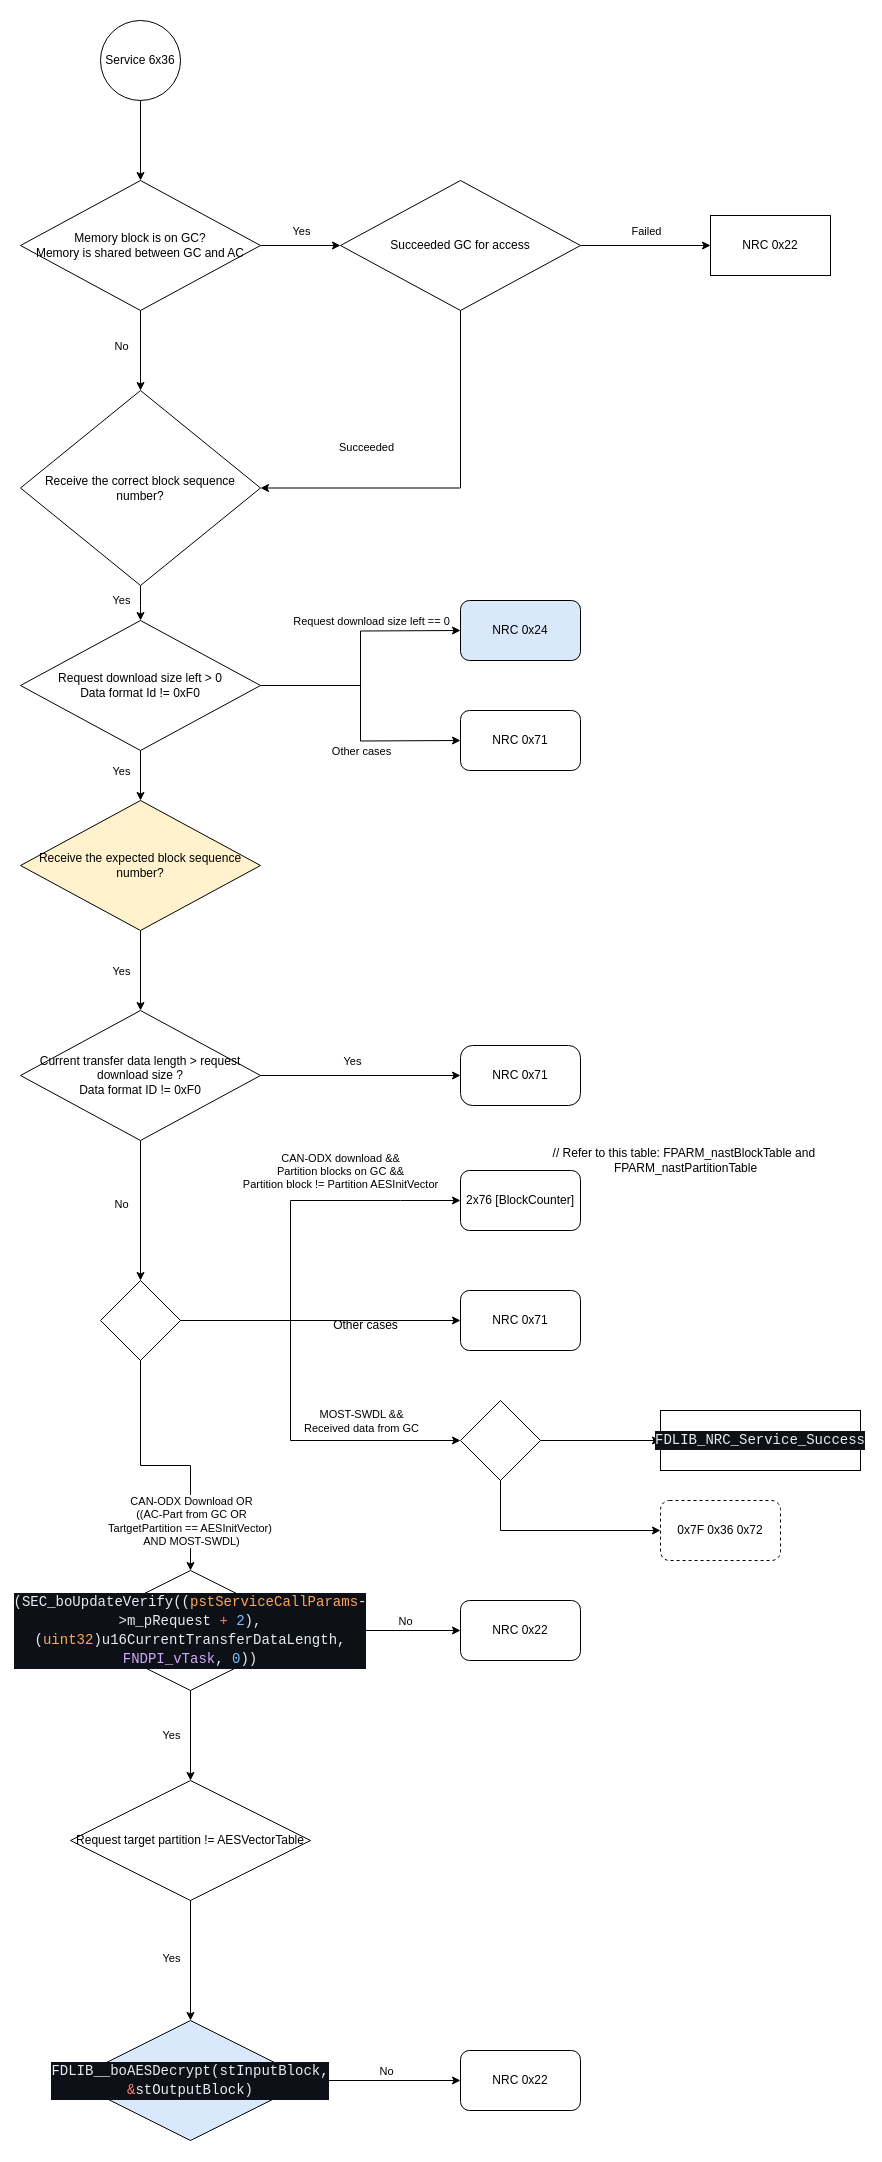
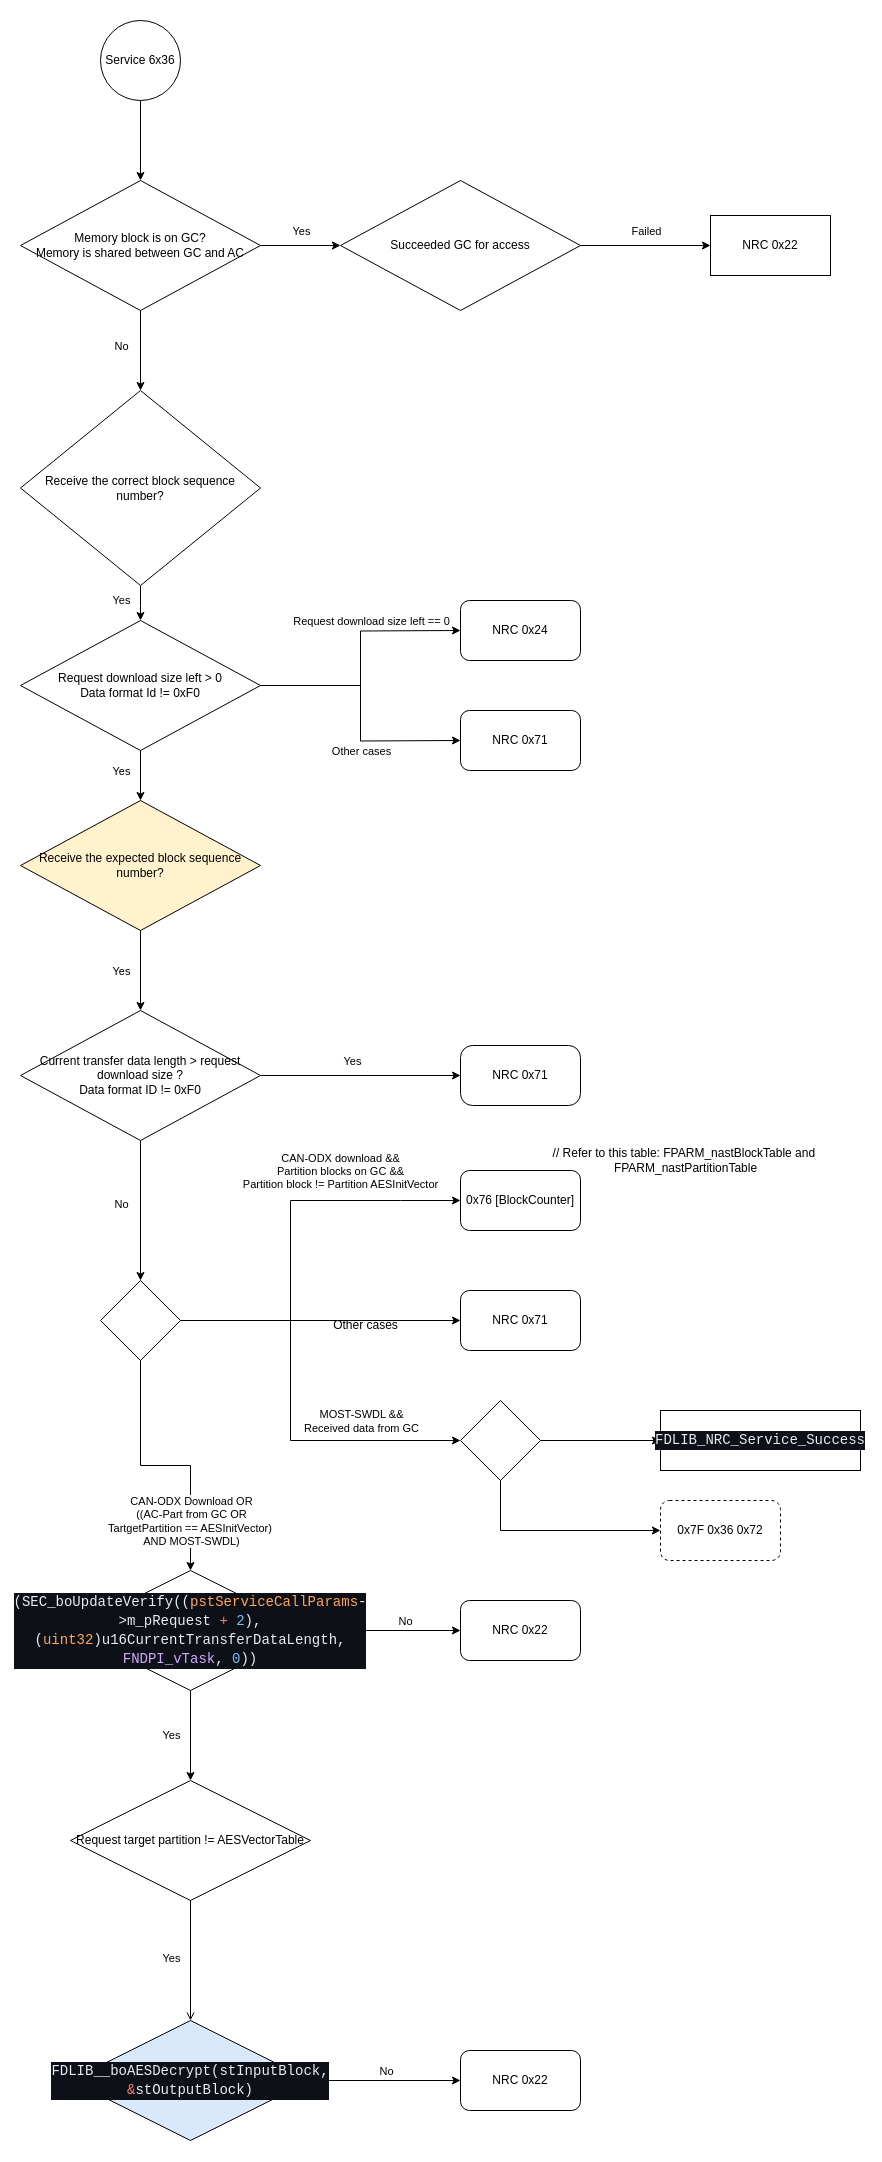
(452, 488) -> none
(521, 631) -> (521, 631)
(521, 1201) -> (521, 1201)
(191, 2012) -> (191, 2014)
